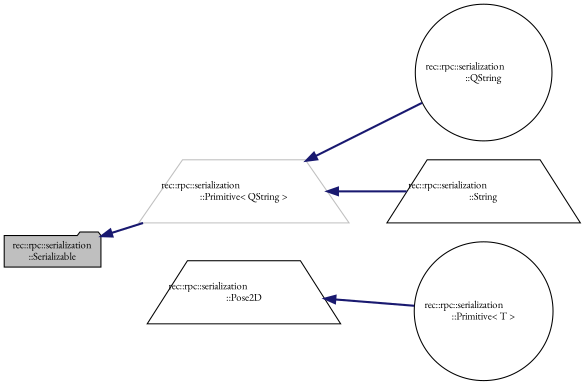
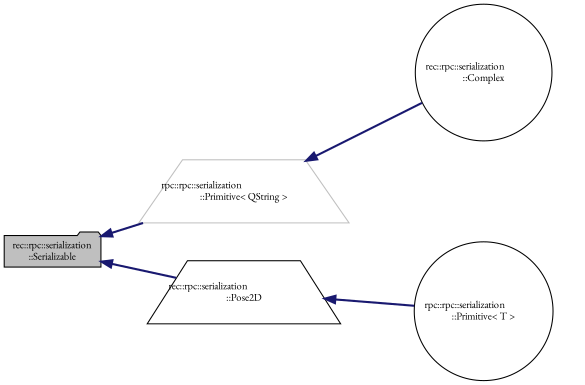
(484, 73) -> (484, 73)
(244, 191) -> (244, 191)
(484, 191) -> none
none -> (144, 271)
(484, 311) -> (484, 311)
